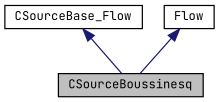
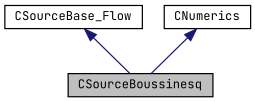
(189, 17) -> (207, 17)
